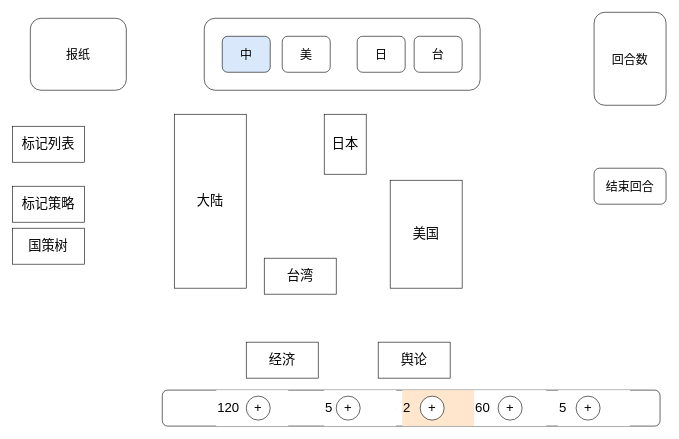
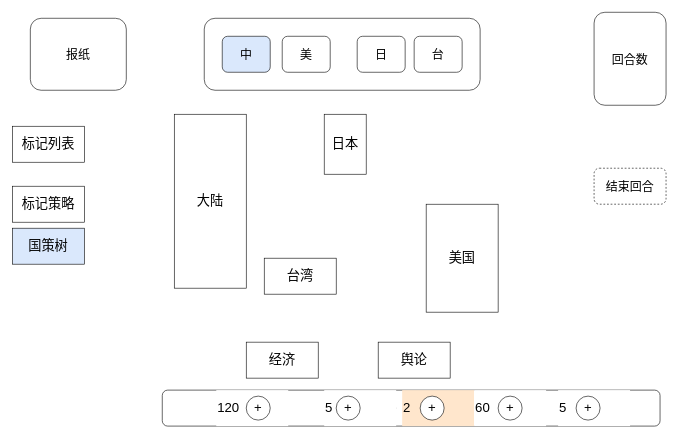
(630, 186) -> (630, 186)
(426, 234) -> (462, 258)
(48, 246) -> (48, 246)
